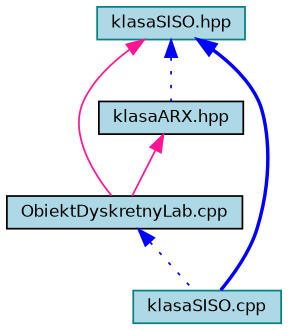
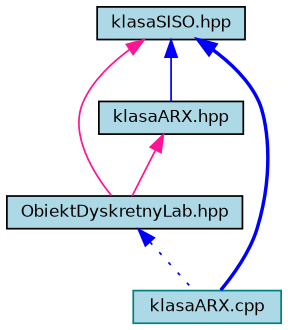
(171, 23) -> (171, 23)
(171, 79) -> (171, 79)
(125, 212) -> (125, 212)
(207, 307) -> (207, 307)
